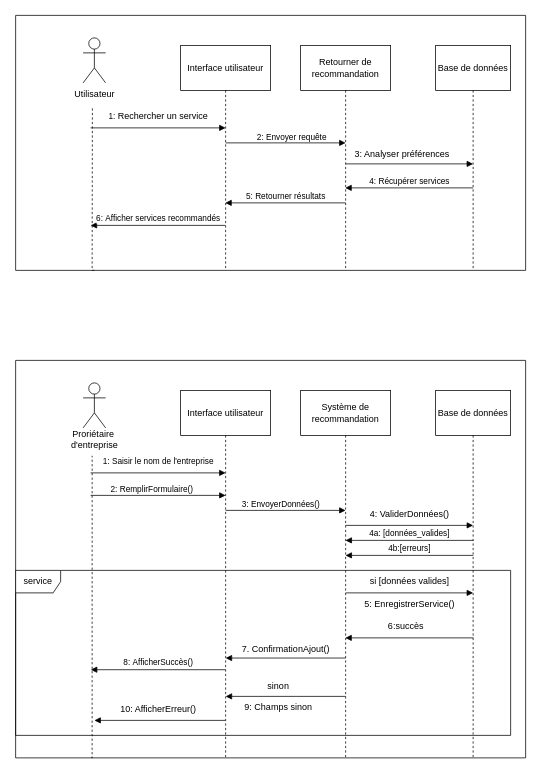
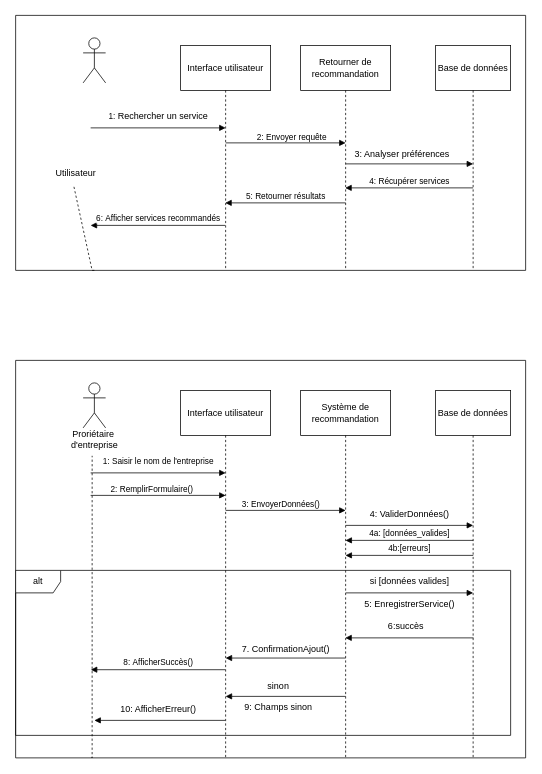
(94, 94) -> (75, 173)
(38, 582) -> (38, 582)
